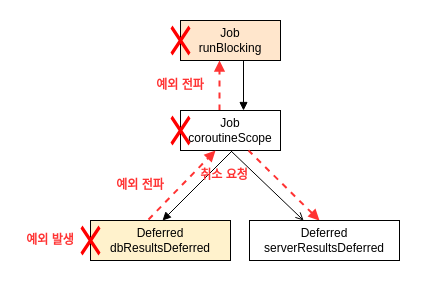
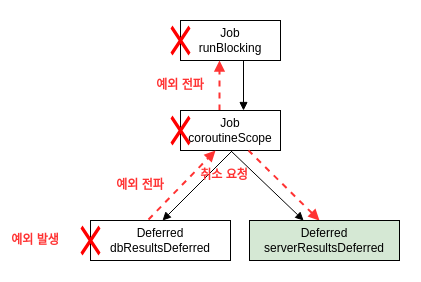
(231, 41) -> (231, 41)
(298, 215) -> (296, 214)
(51, 241) -> (36, 241)
(161, 241) -> (161, 241)
(325, 241) -> (325, 241)
